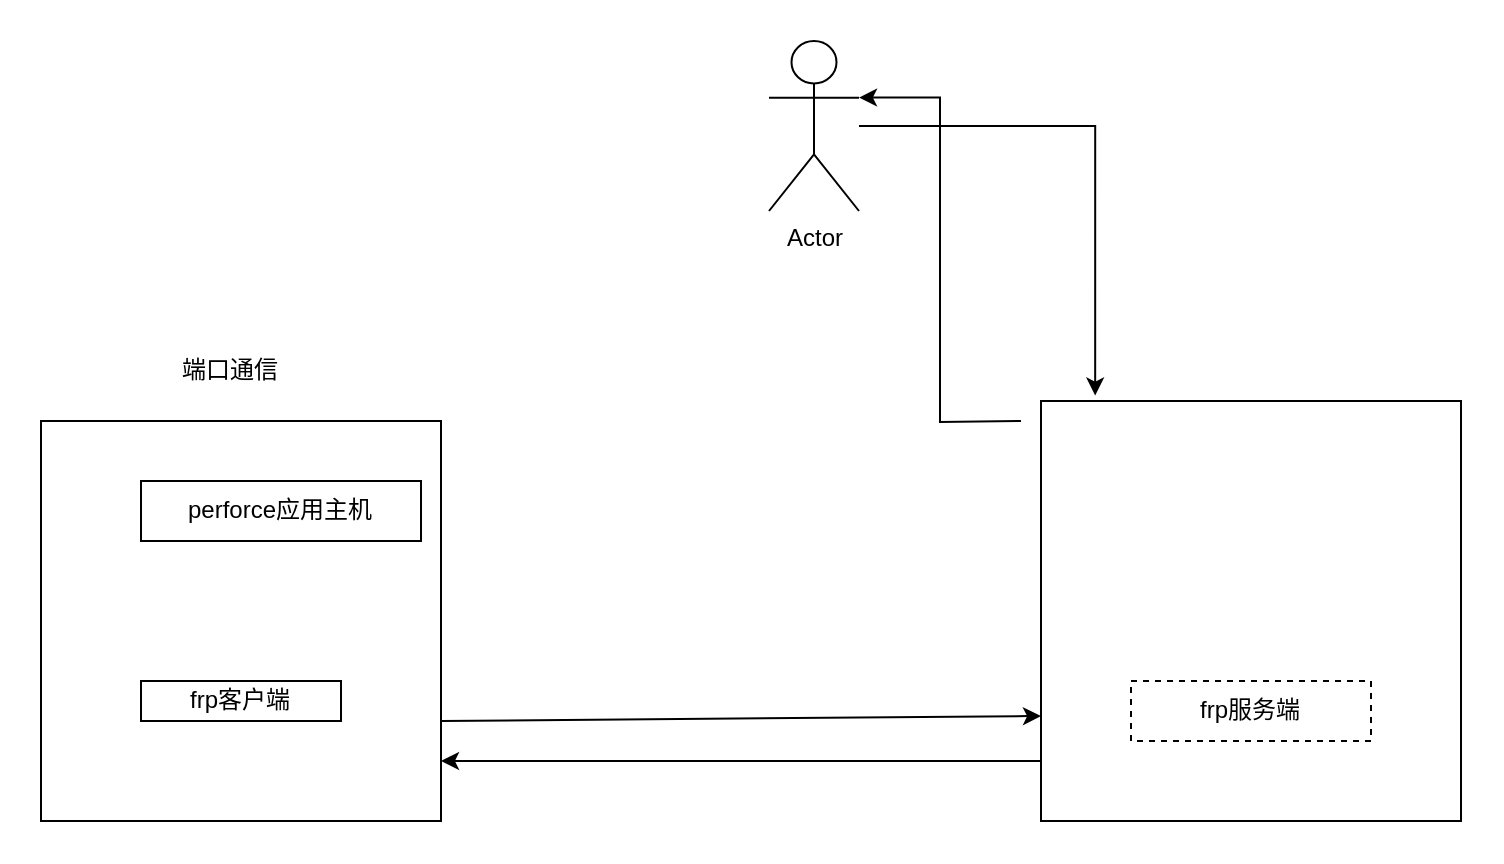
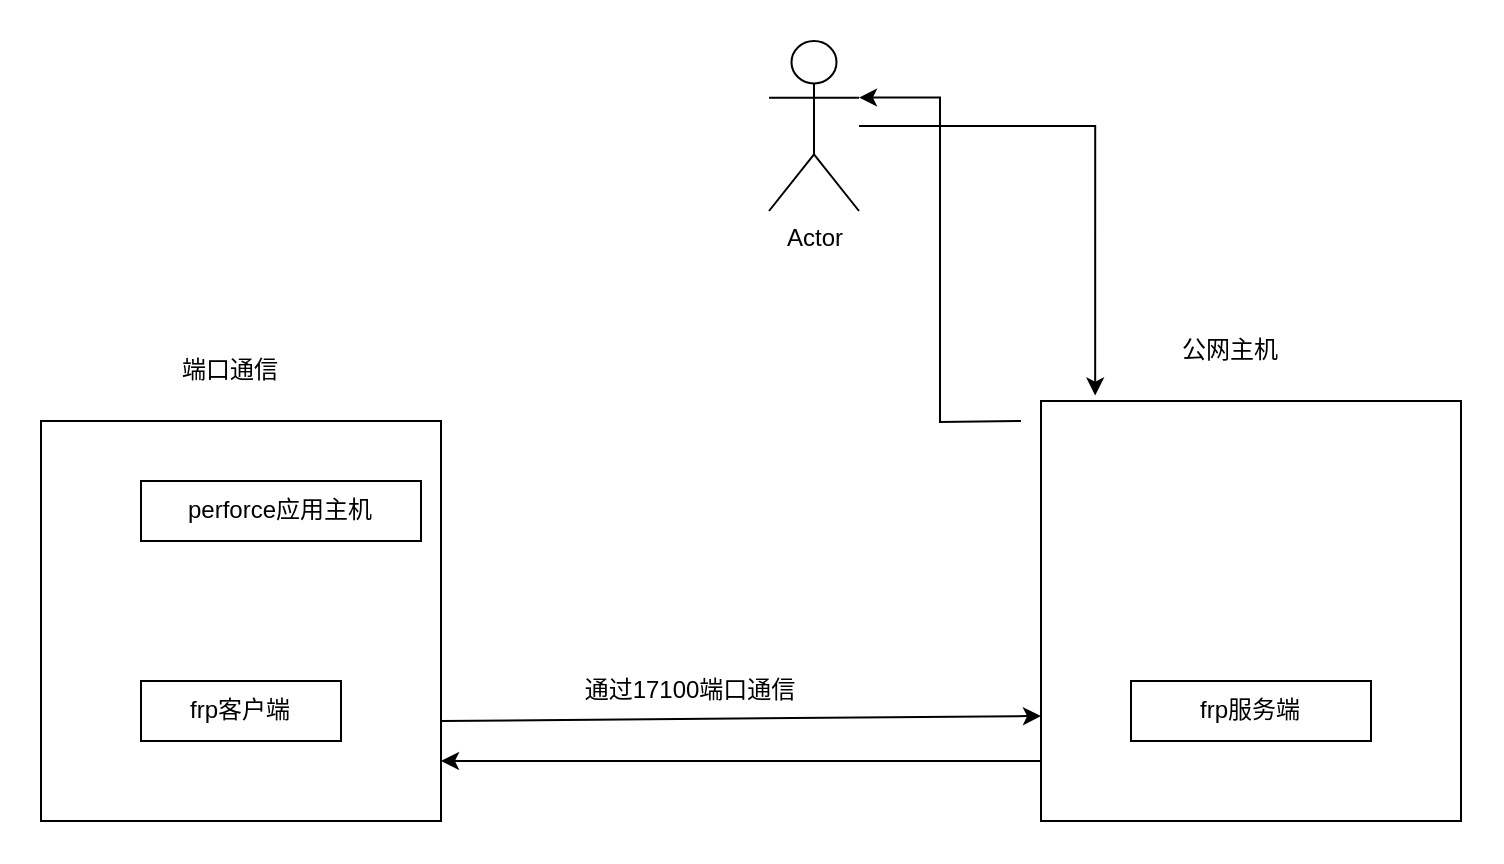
none -> (1231, 351)
none -> (691, 691)
(241, 701) -> (241, 711)
(1251, 711) -> (1251, 711)
